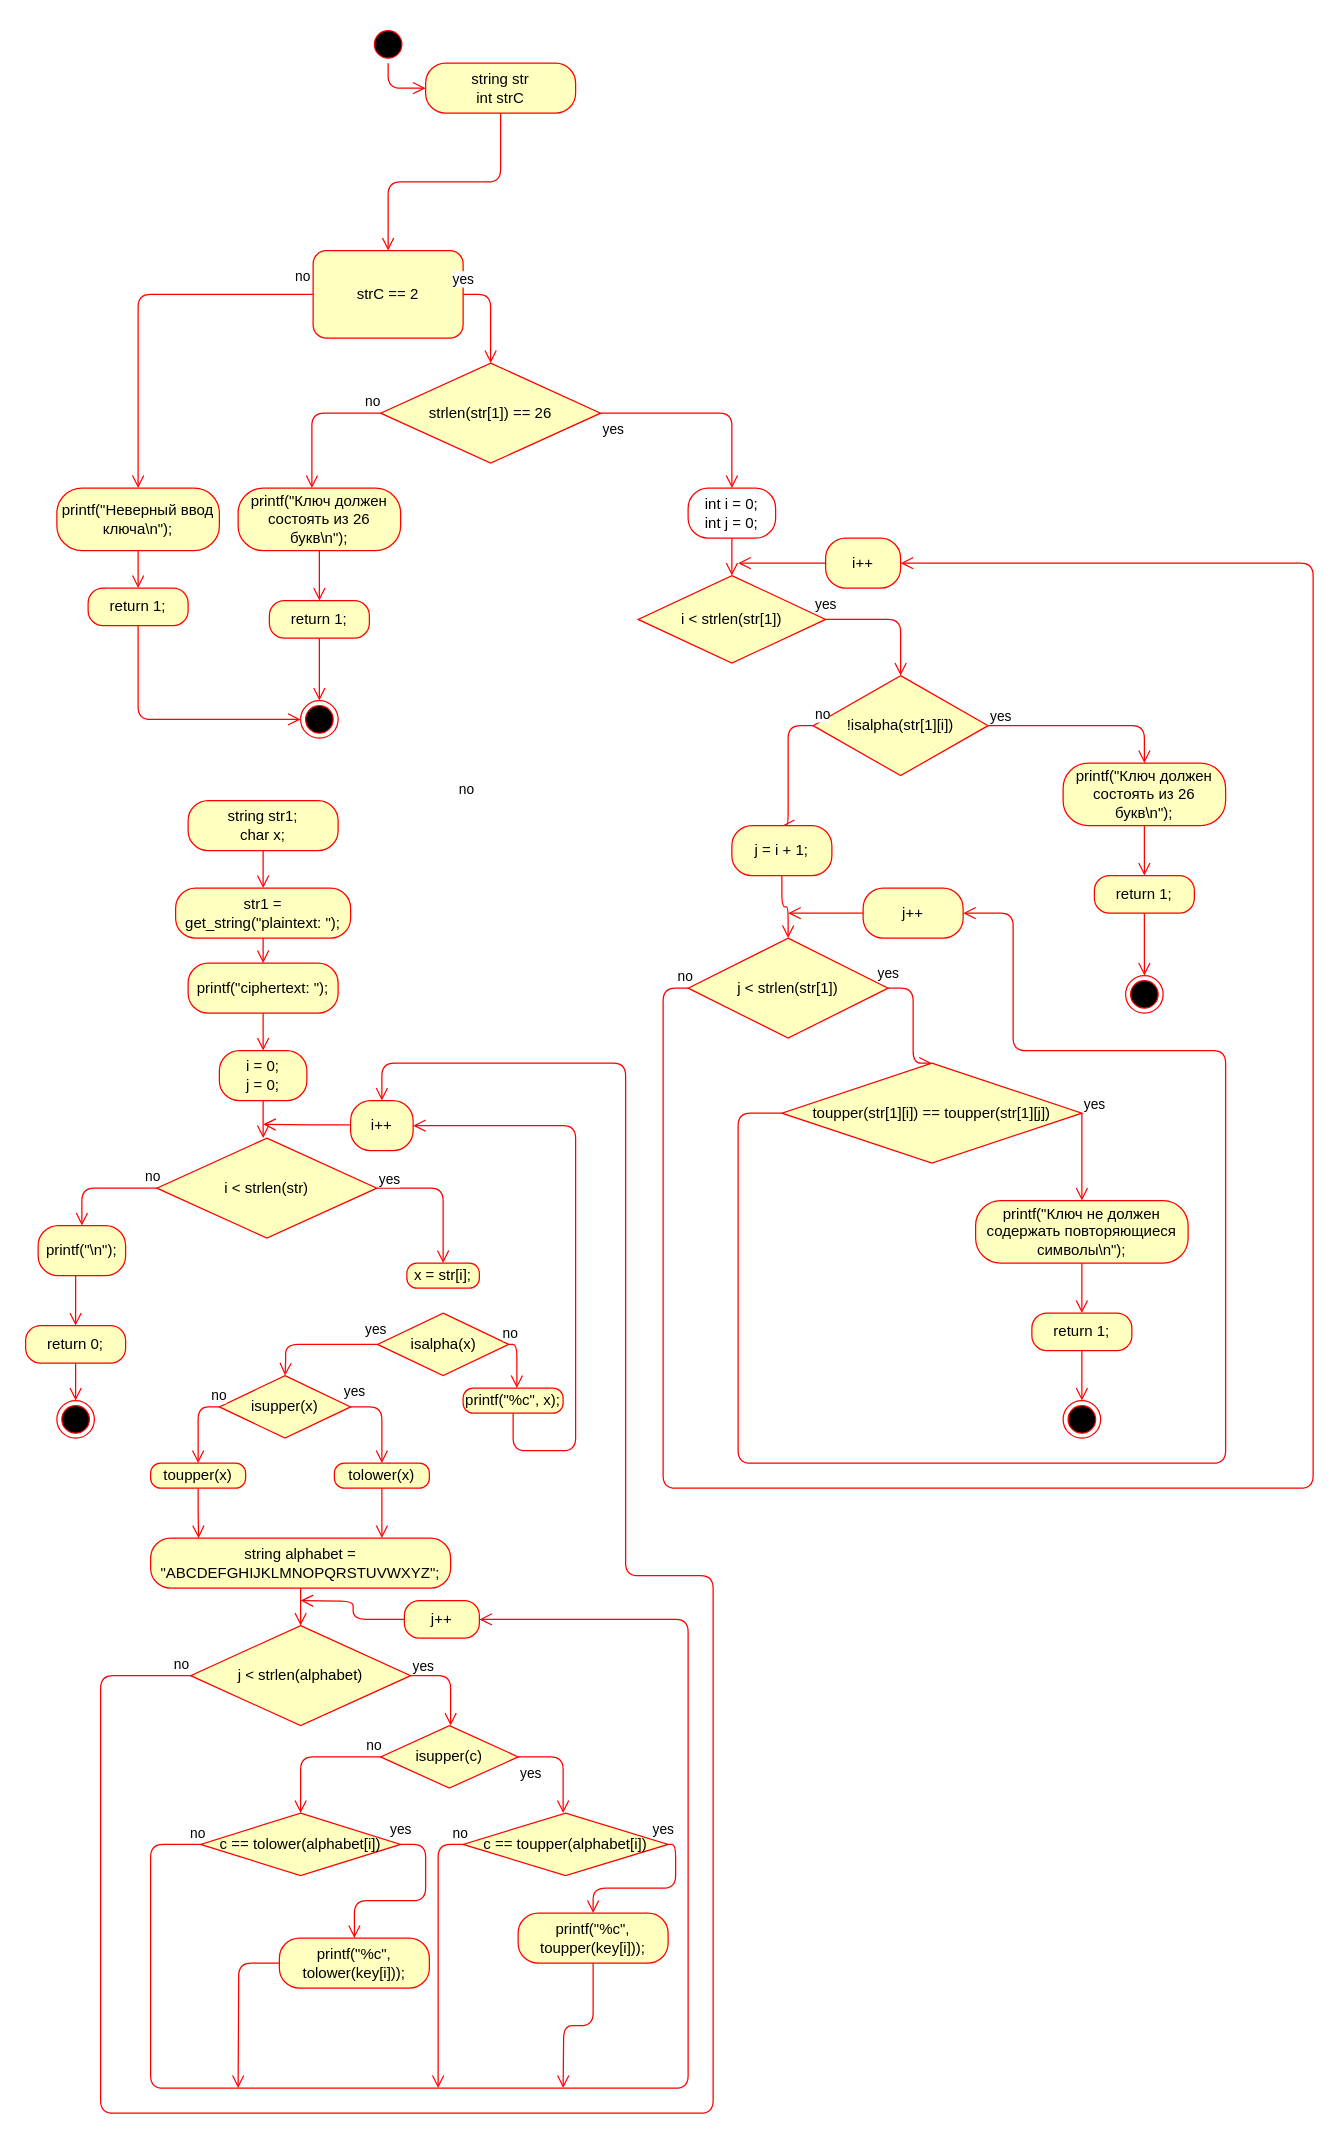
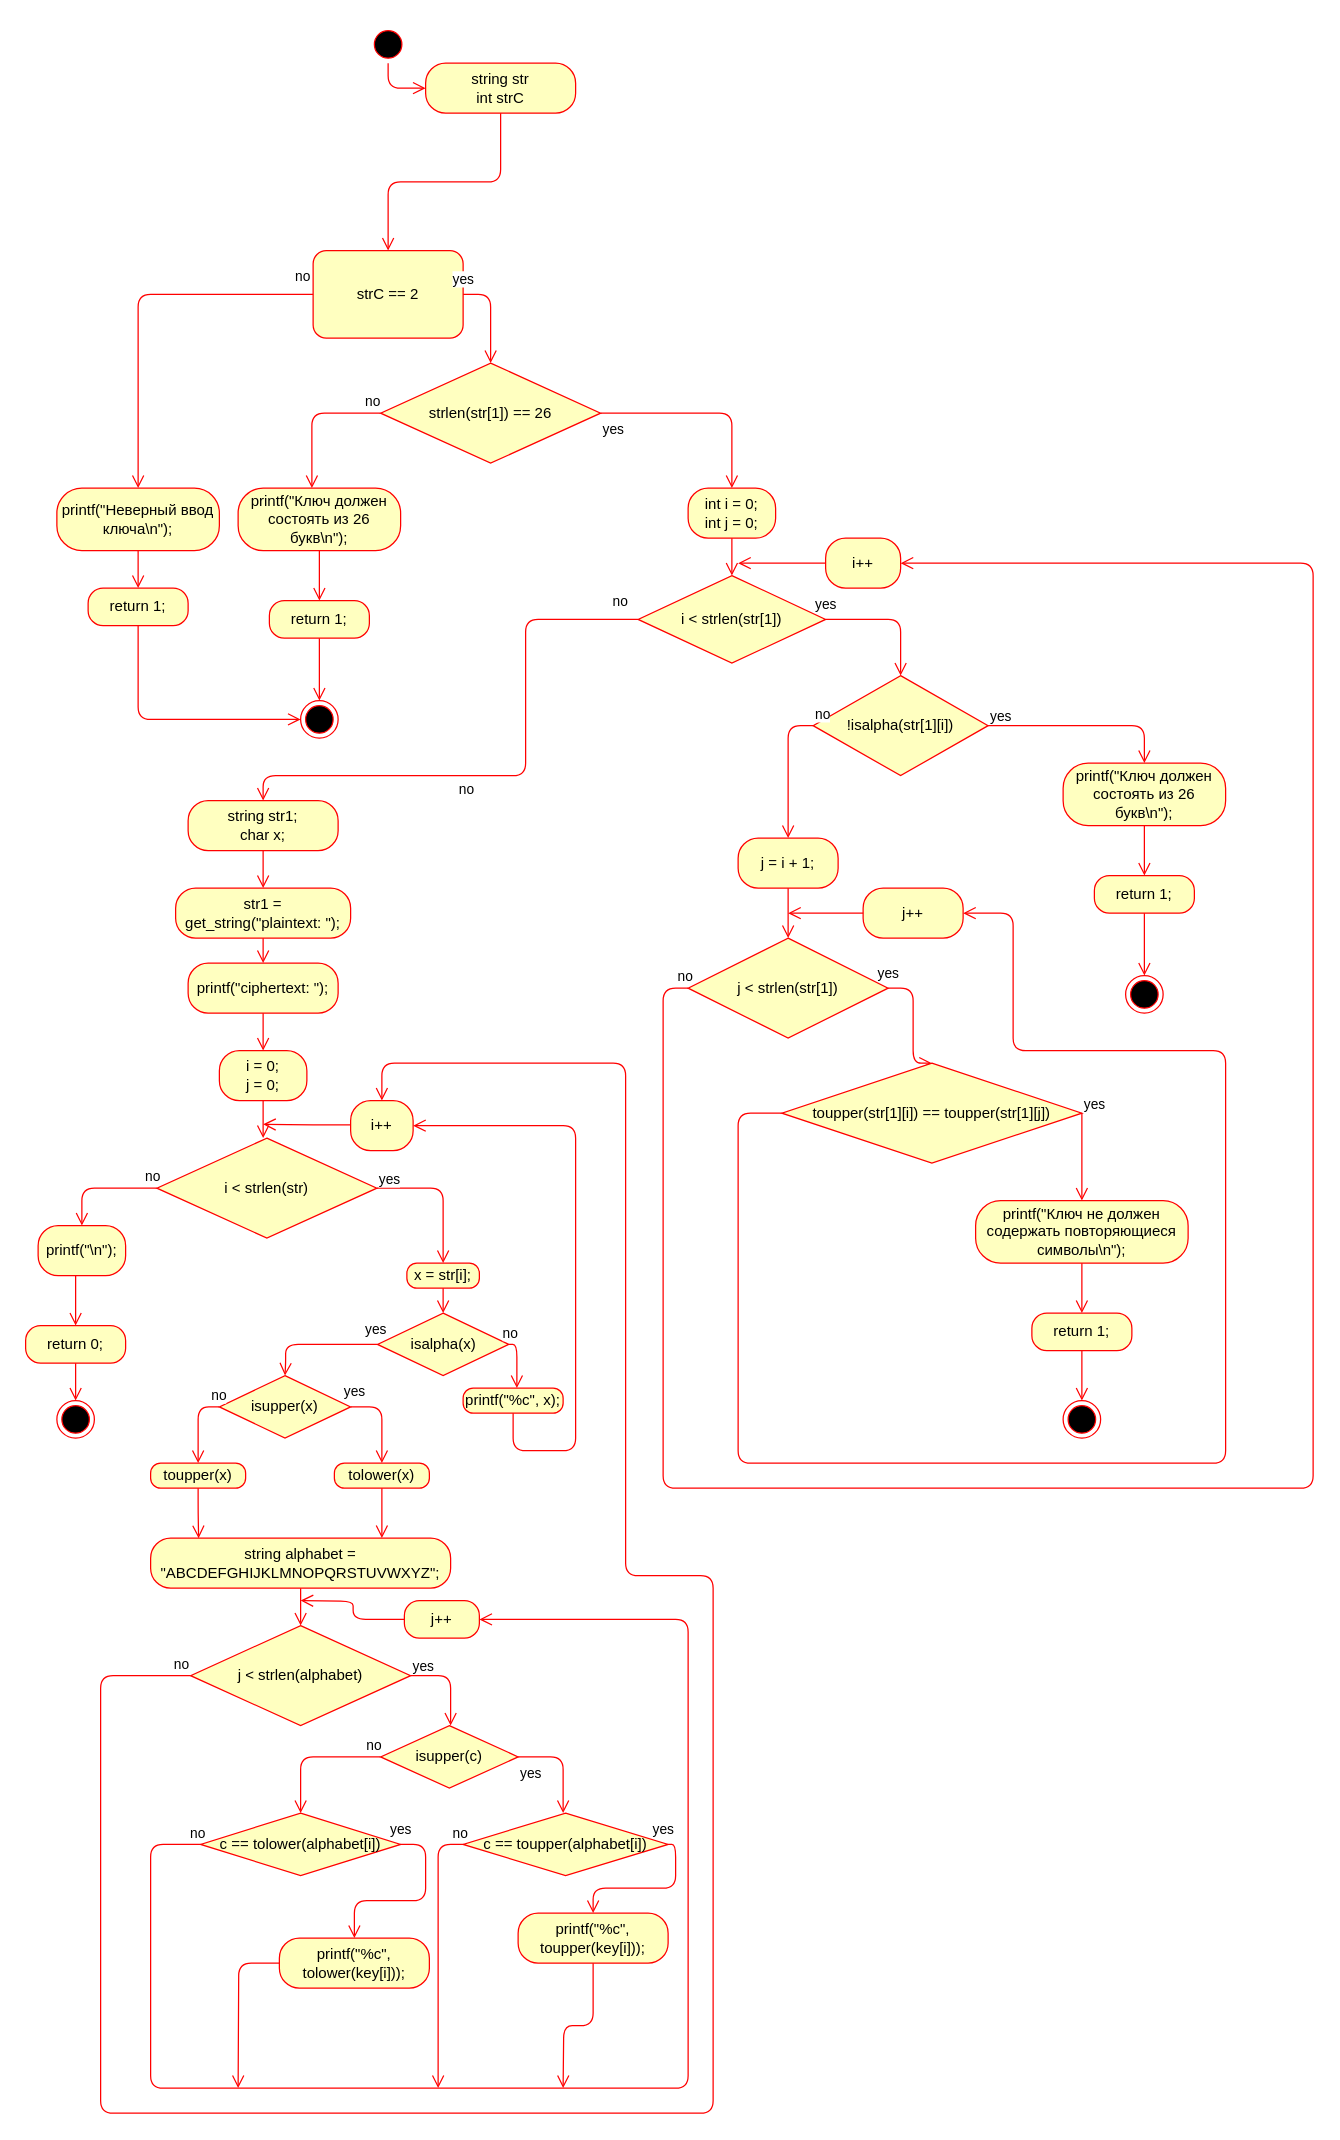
(732, 513) -> (732, 513)
none -> (512, 776)
(782, 851) -> (788, 863)
none -> (443, 1299)
